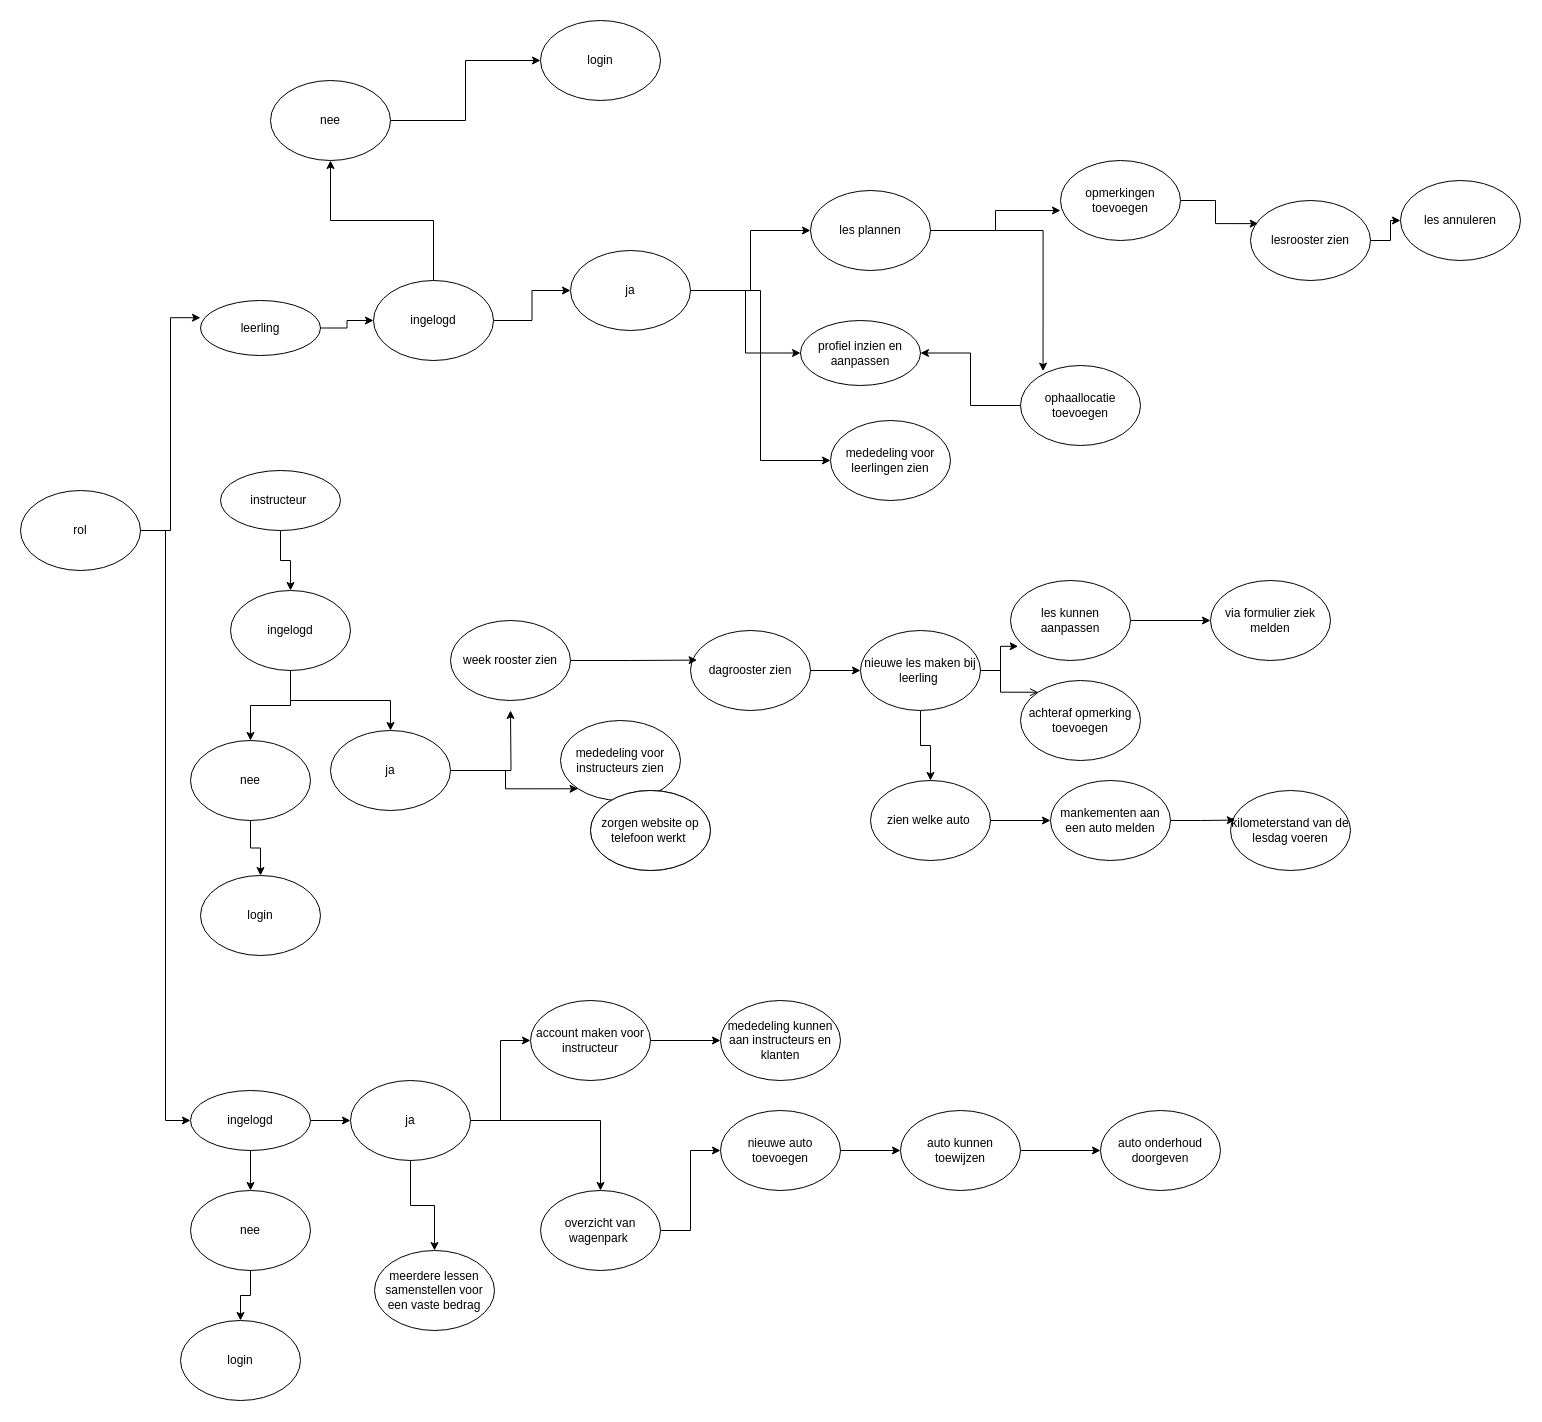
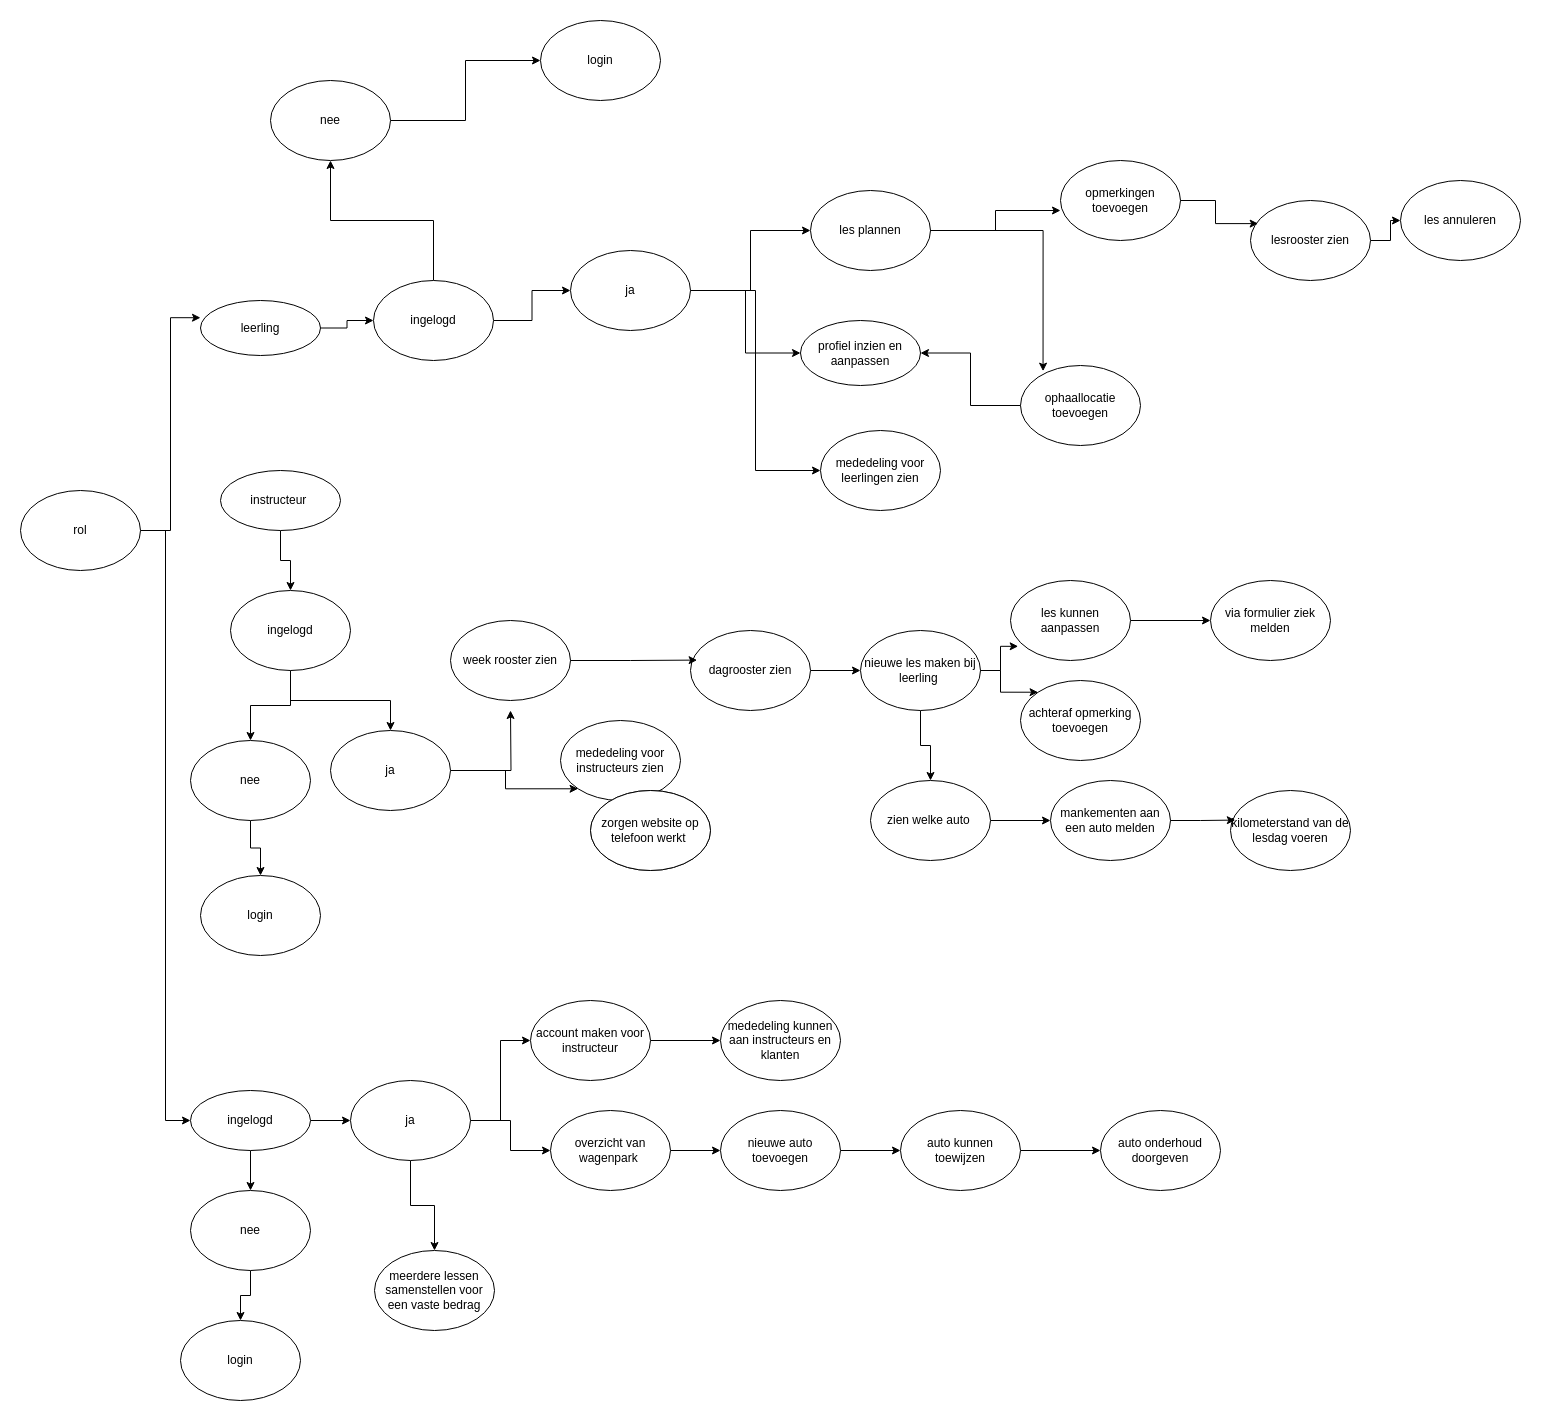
(891, 461) -> (881, 471)
(1031, 692) -> (1030, 692)
(601, 1231) -> (611, 1151)
